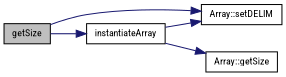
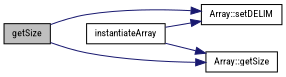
(63, 34) -> (122, 58)
